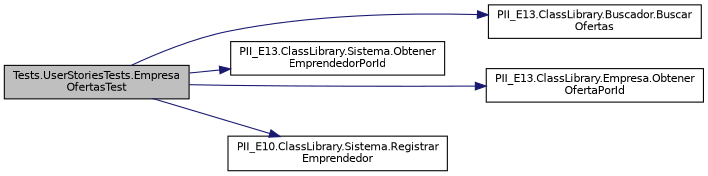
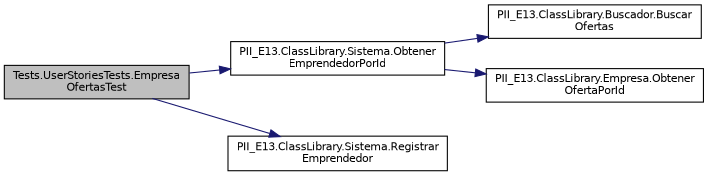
(301, 21) -> (461, 41)
(332, 86) -> (460, 71)
(338, 153) -> (338, 153)
